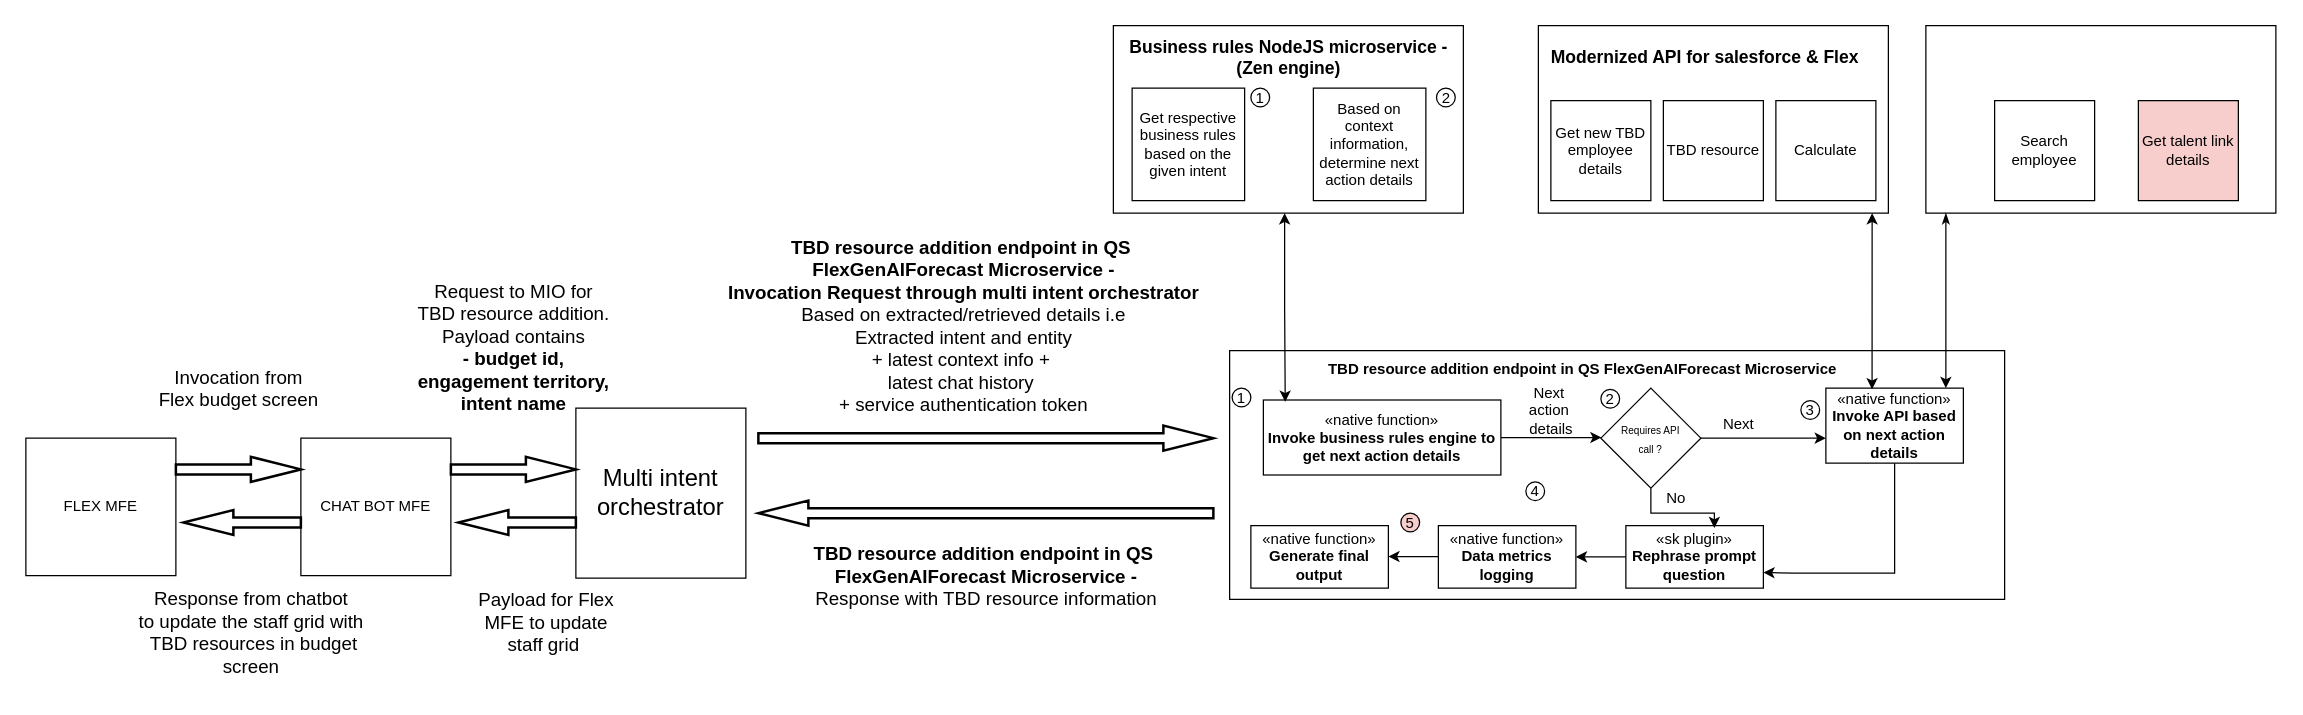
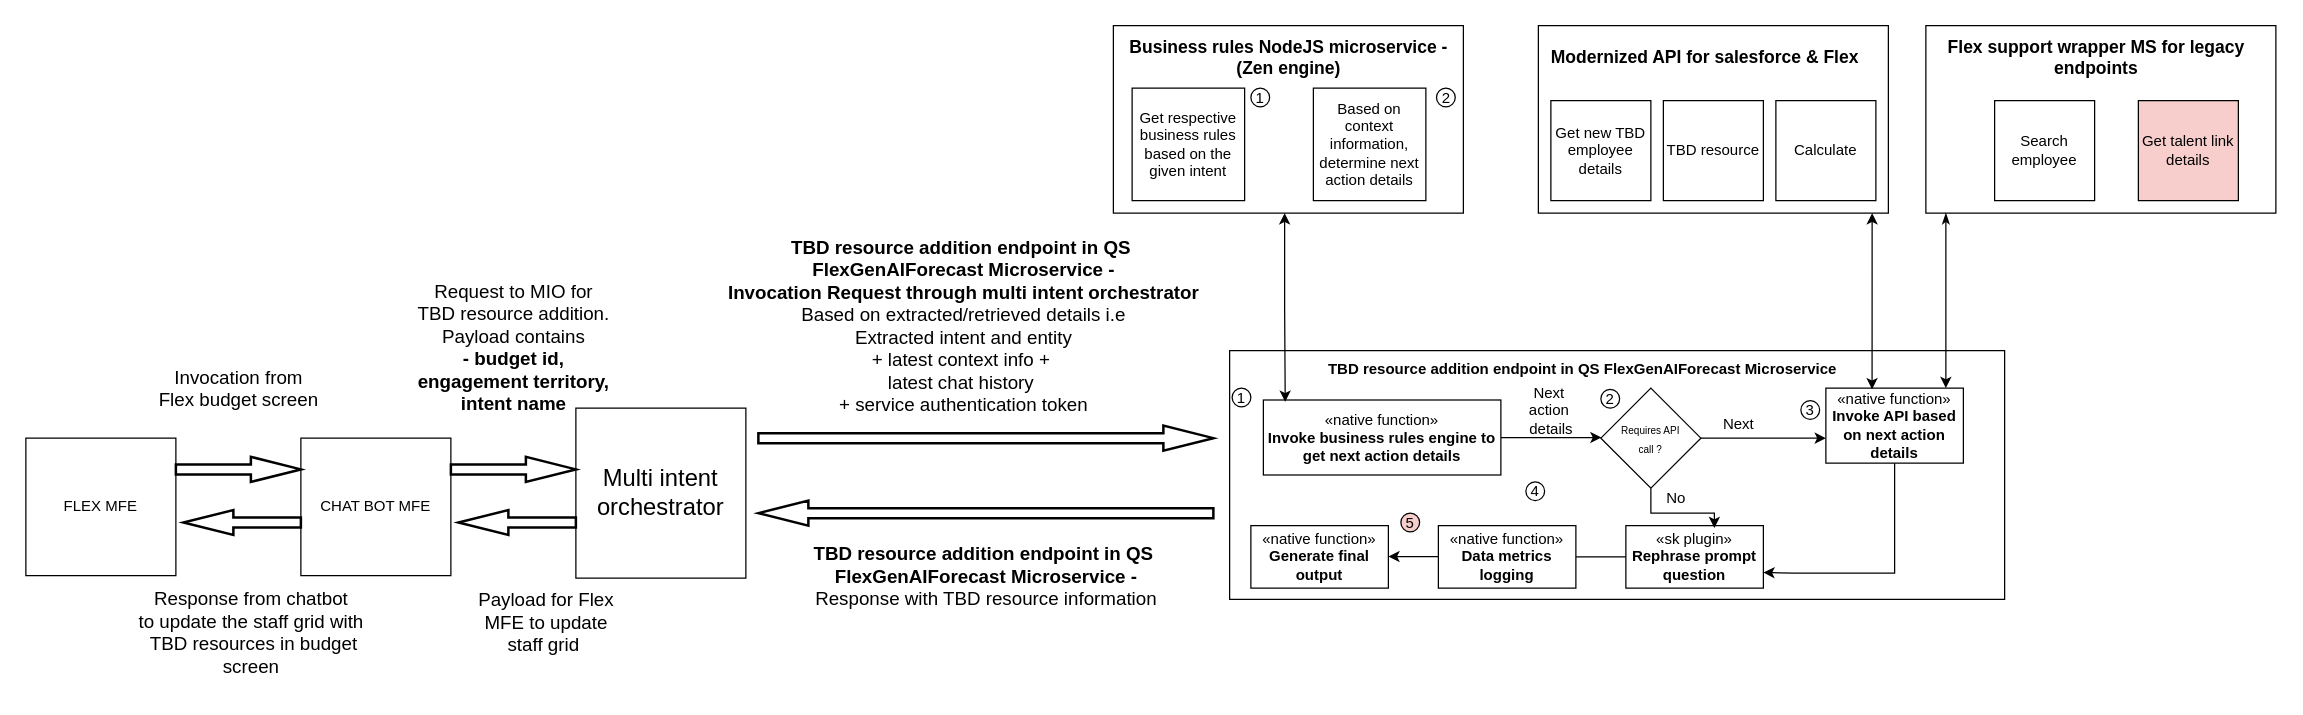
none -> (2096, 57)
(1586, 557) -> (1582, 557)
